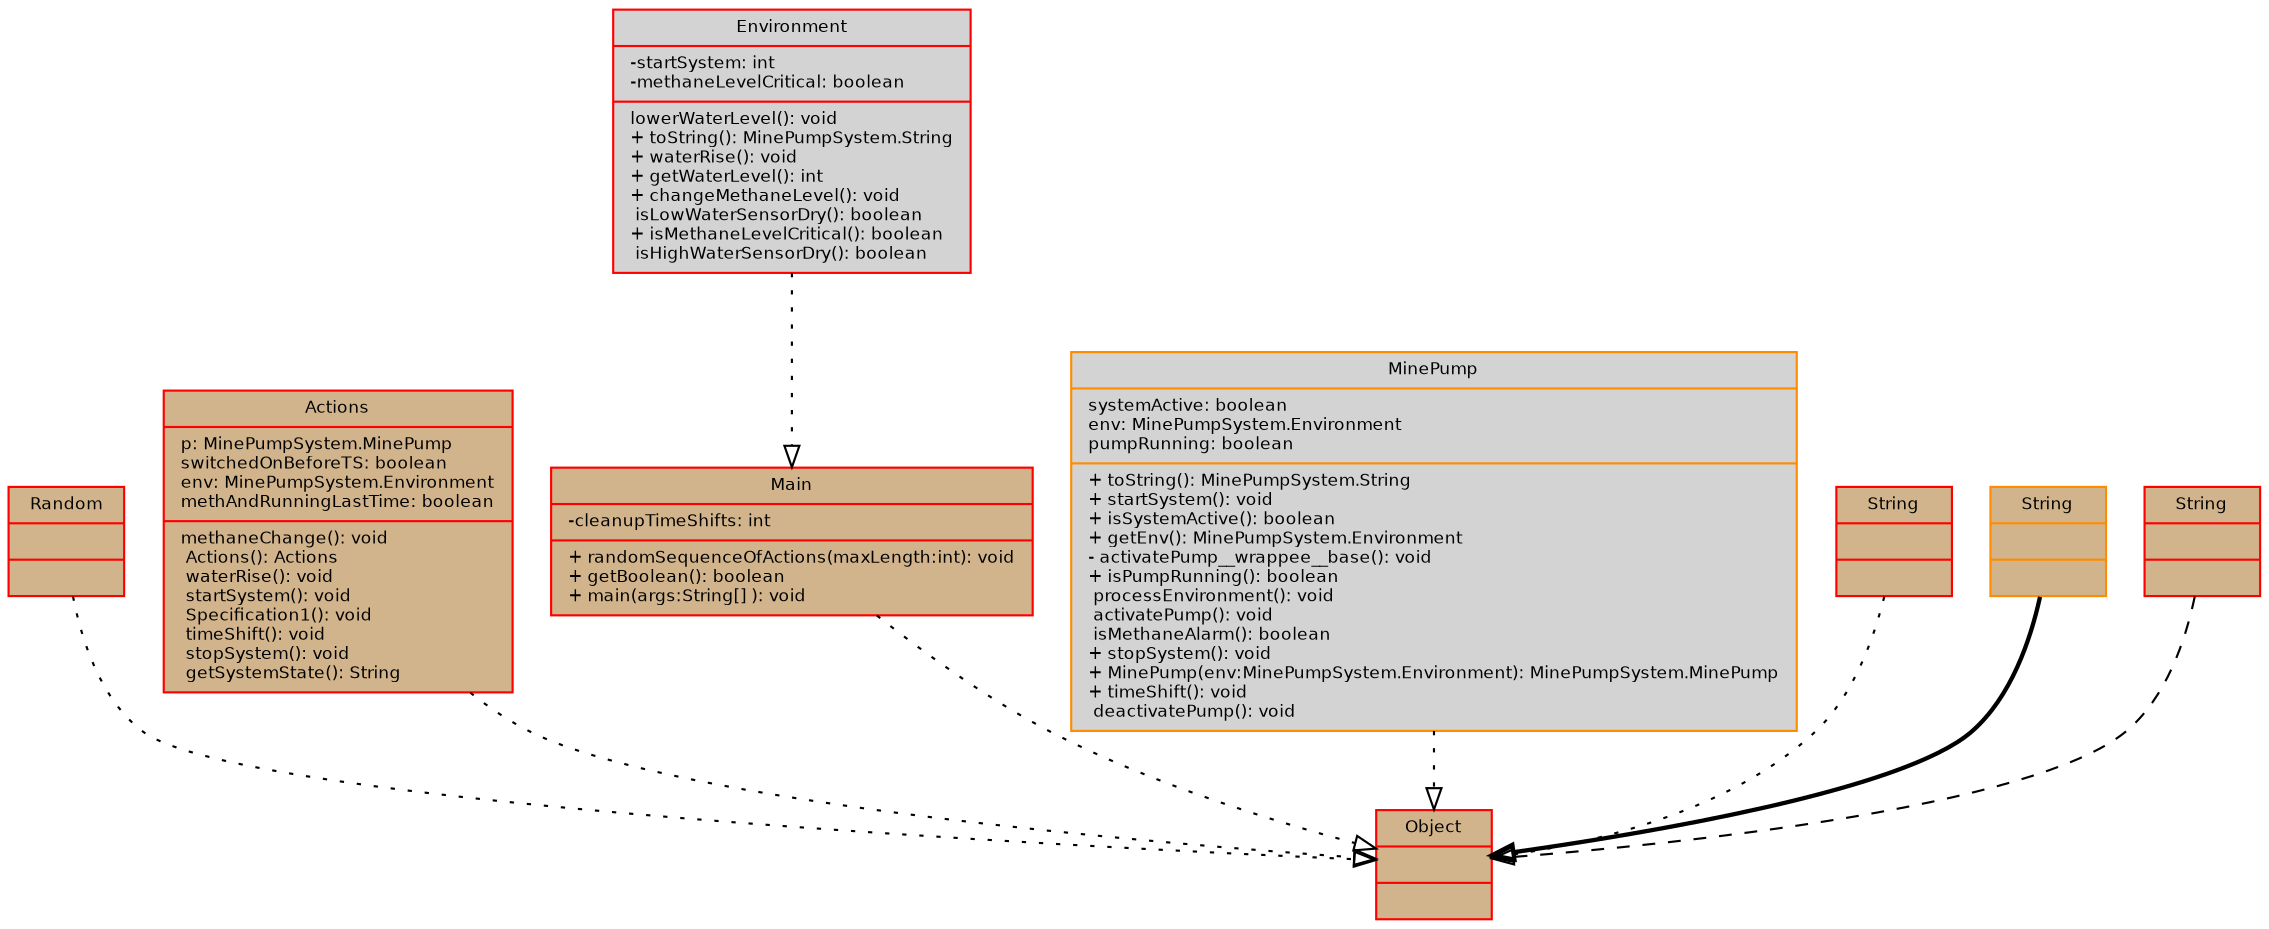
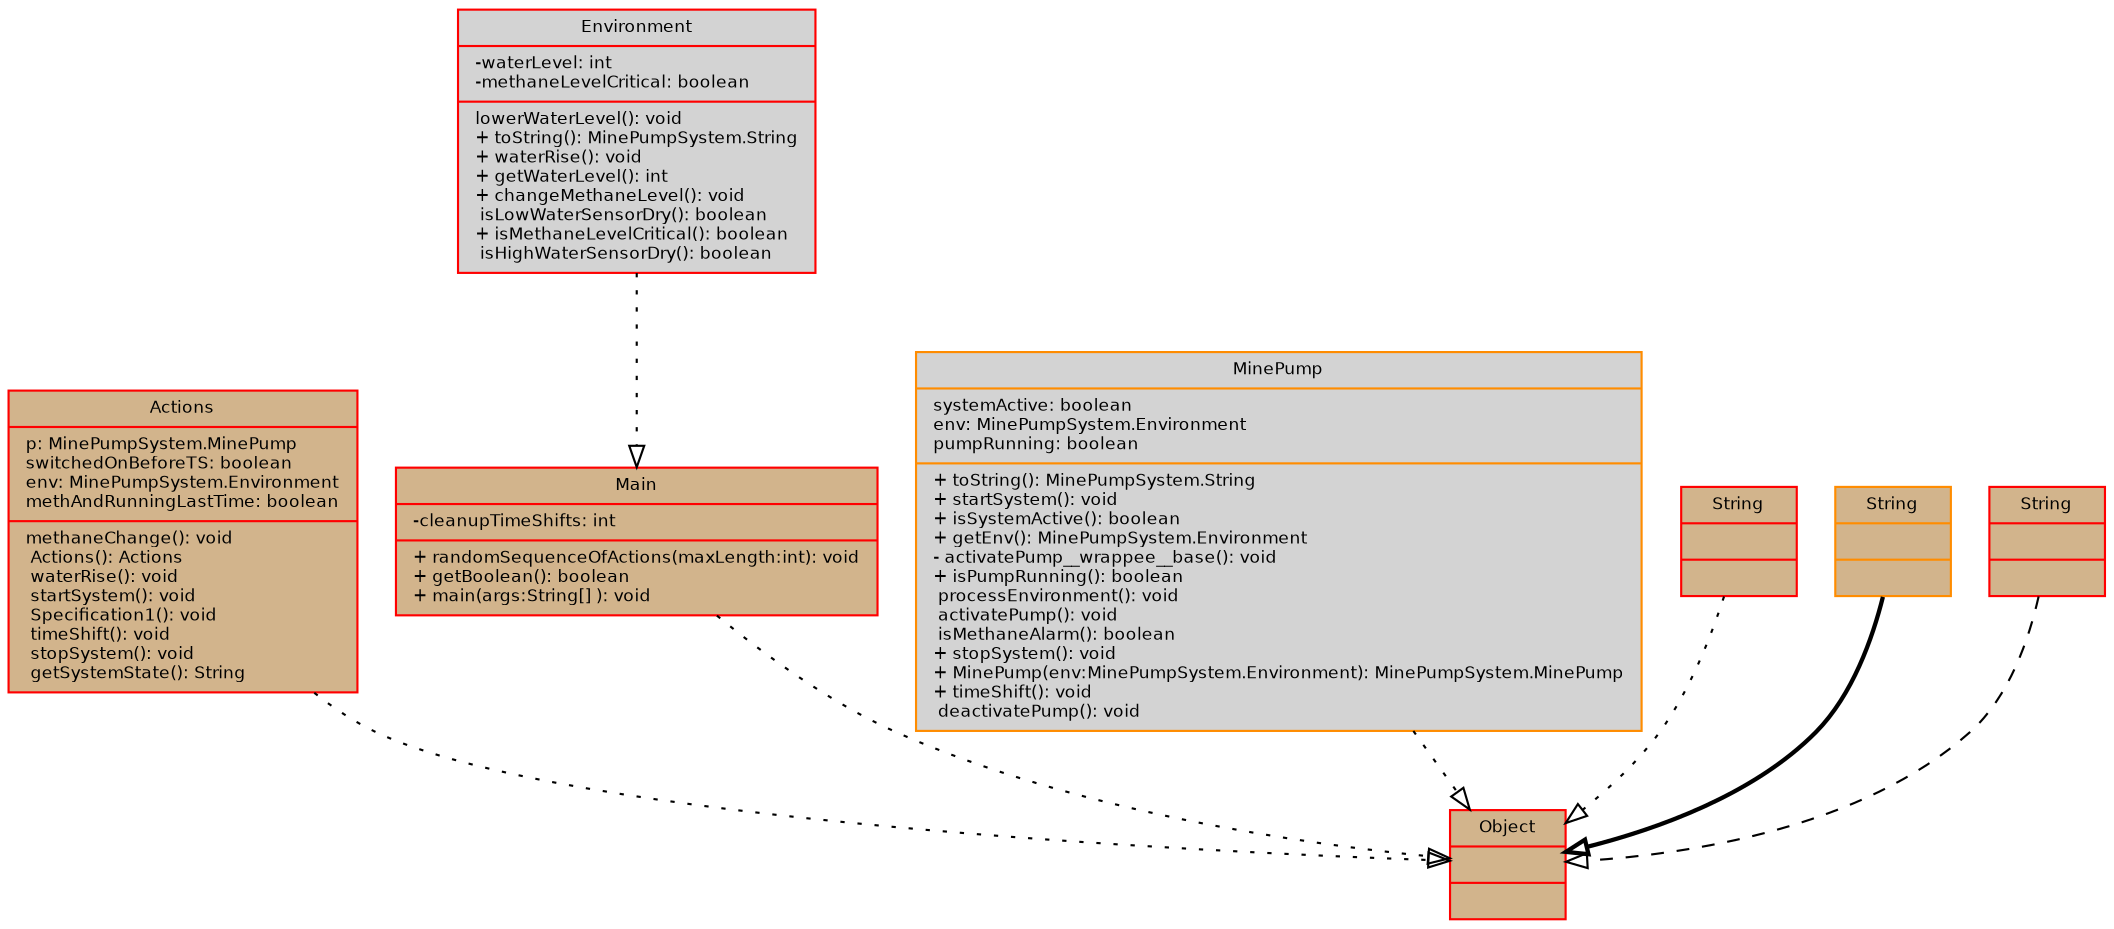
(703, 63) -> (544, 63)
(66, 541) -> none
